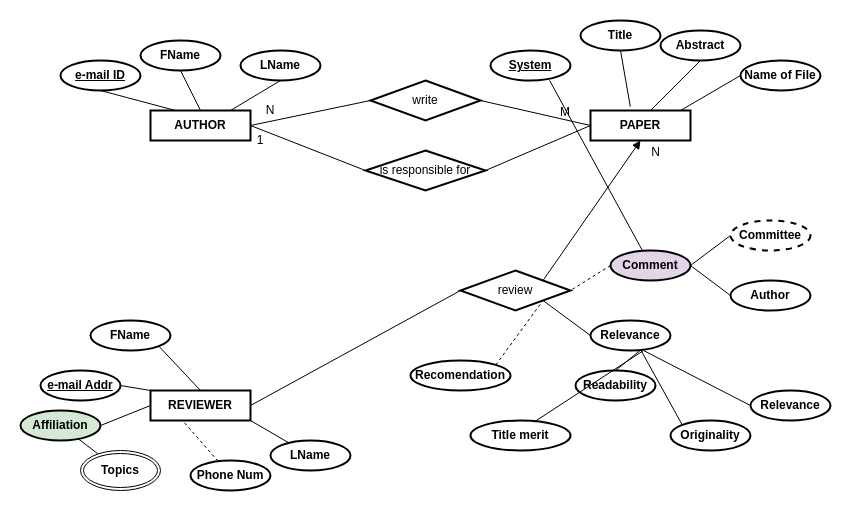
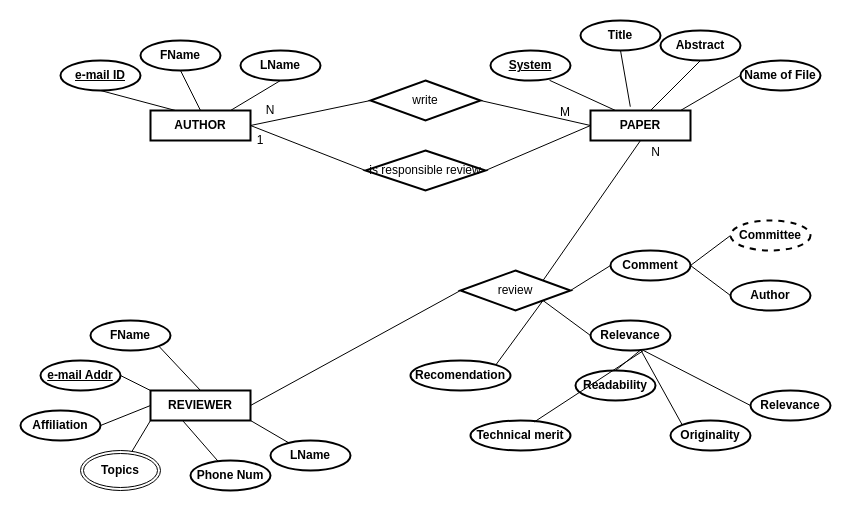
(635, 148) -> (638, 145)
(596, 166) -> (581, 95)
(426, 171) -> (426, 171)
(651, 266) -> (651, 266)
(591, 278) -> (591, 278)
(519, 333) -> (519, 333)
(81, 386) -> (81, 376)
(61, 426) -> (61, 426)
(521, 436) -> (521, 436)
(200, 441) -> (200, 441)
(88, 446) -> (141, 436)
